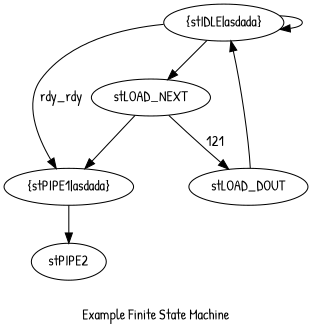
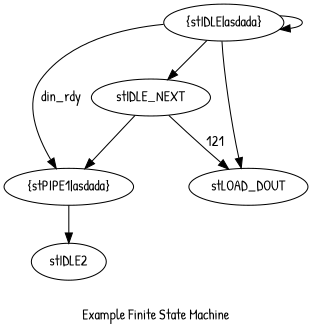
(62, 98) -> (62, 98)
(151, 98) -> (151, 98)
(244, 109) -> (228, 100)
(69, 262) -> (69, 262)
